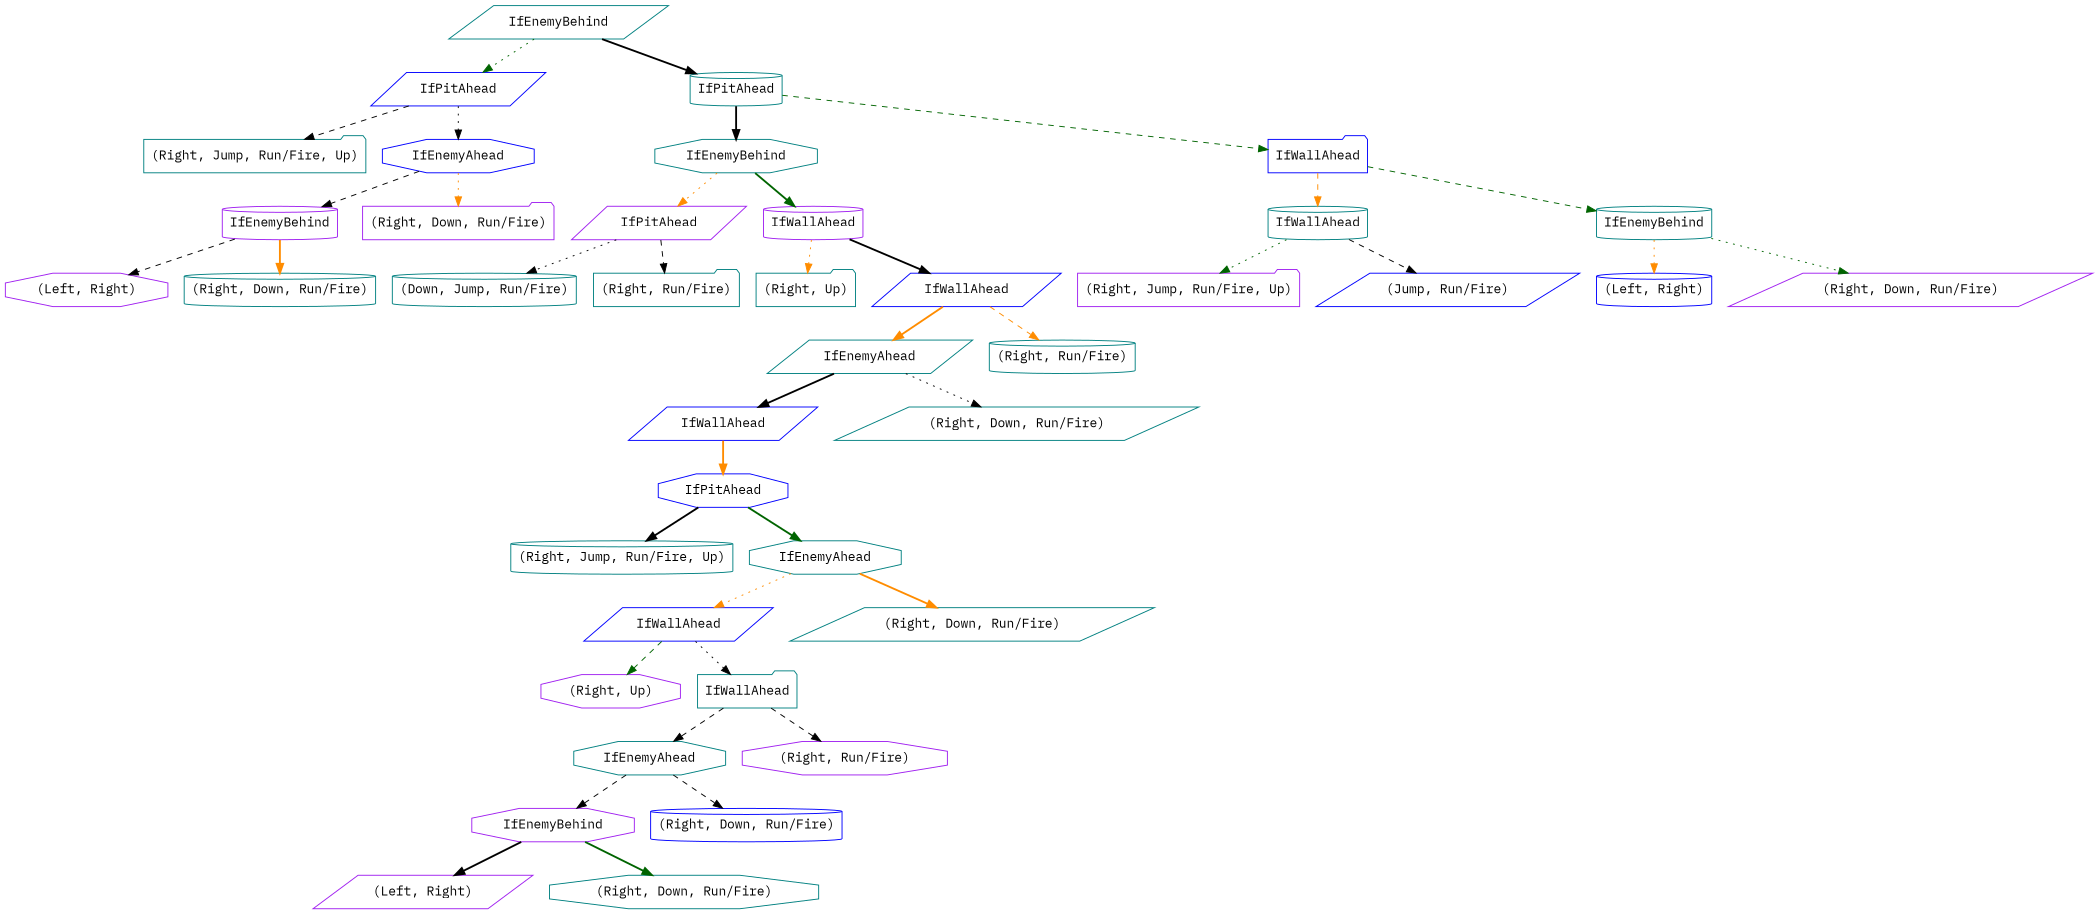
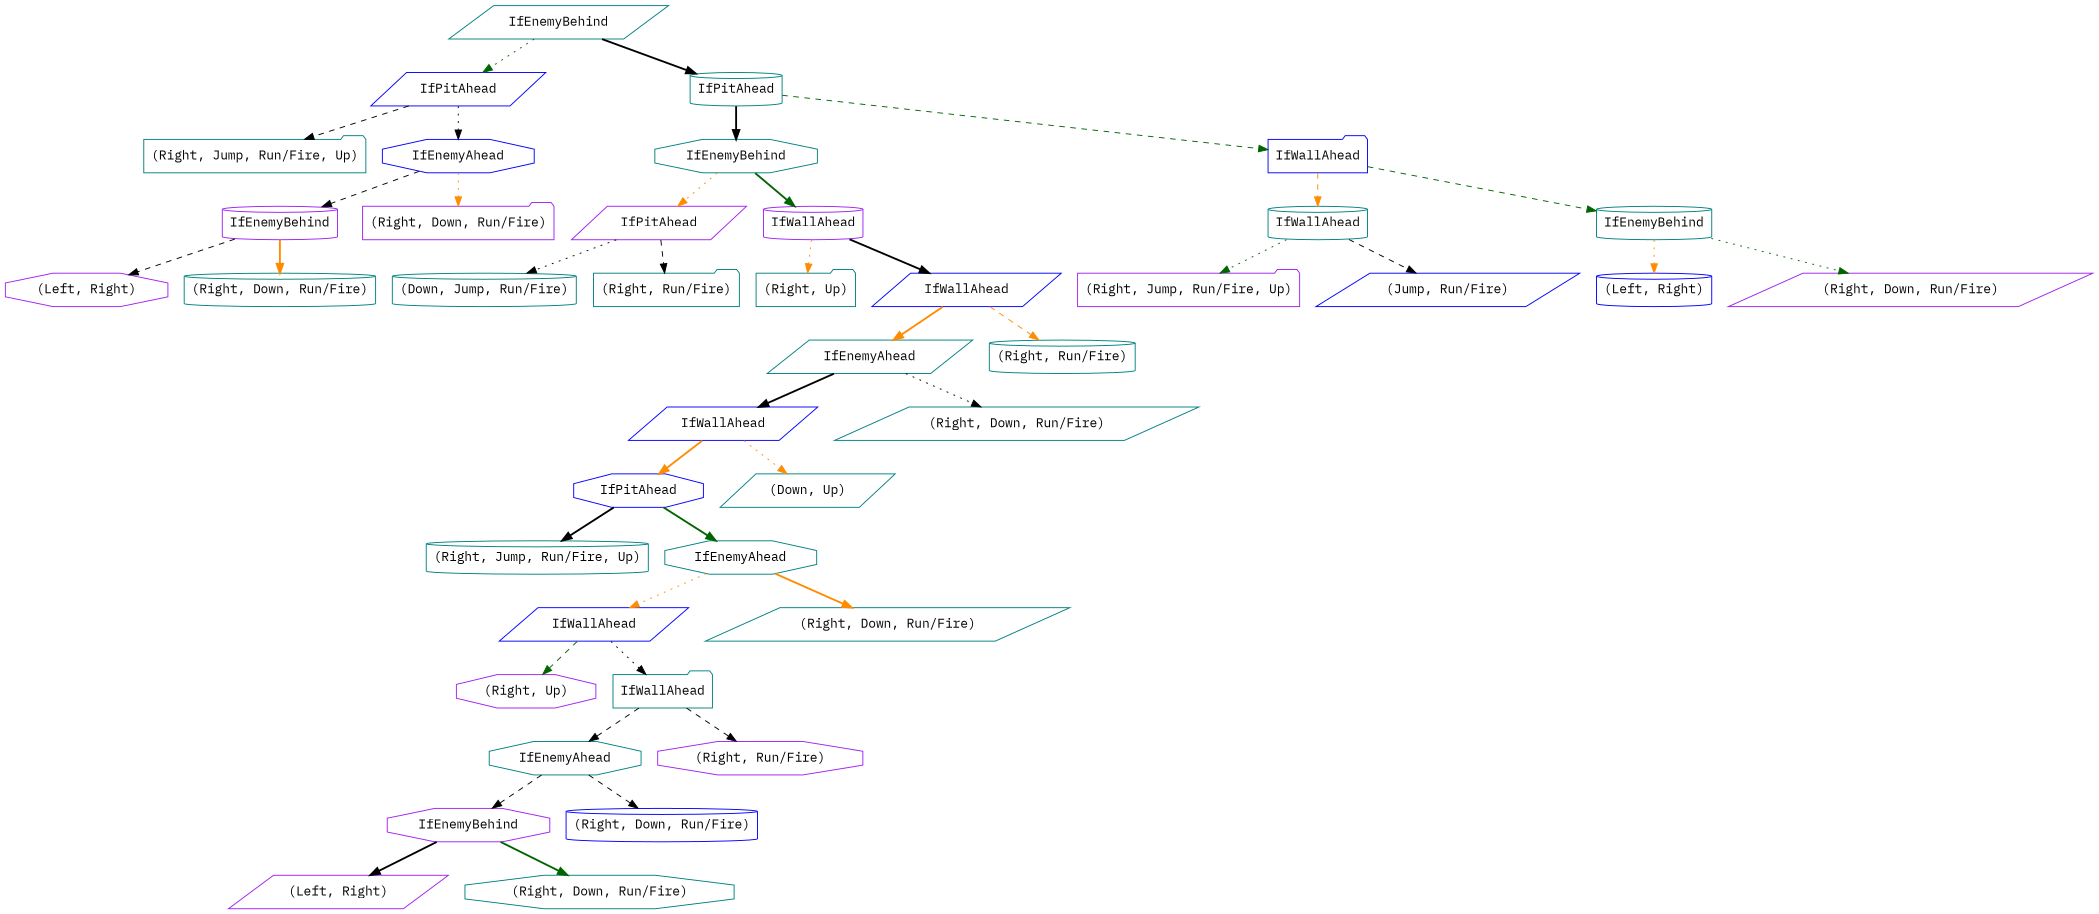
none -> (808, 491)
